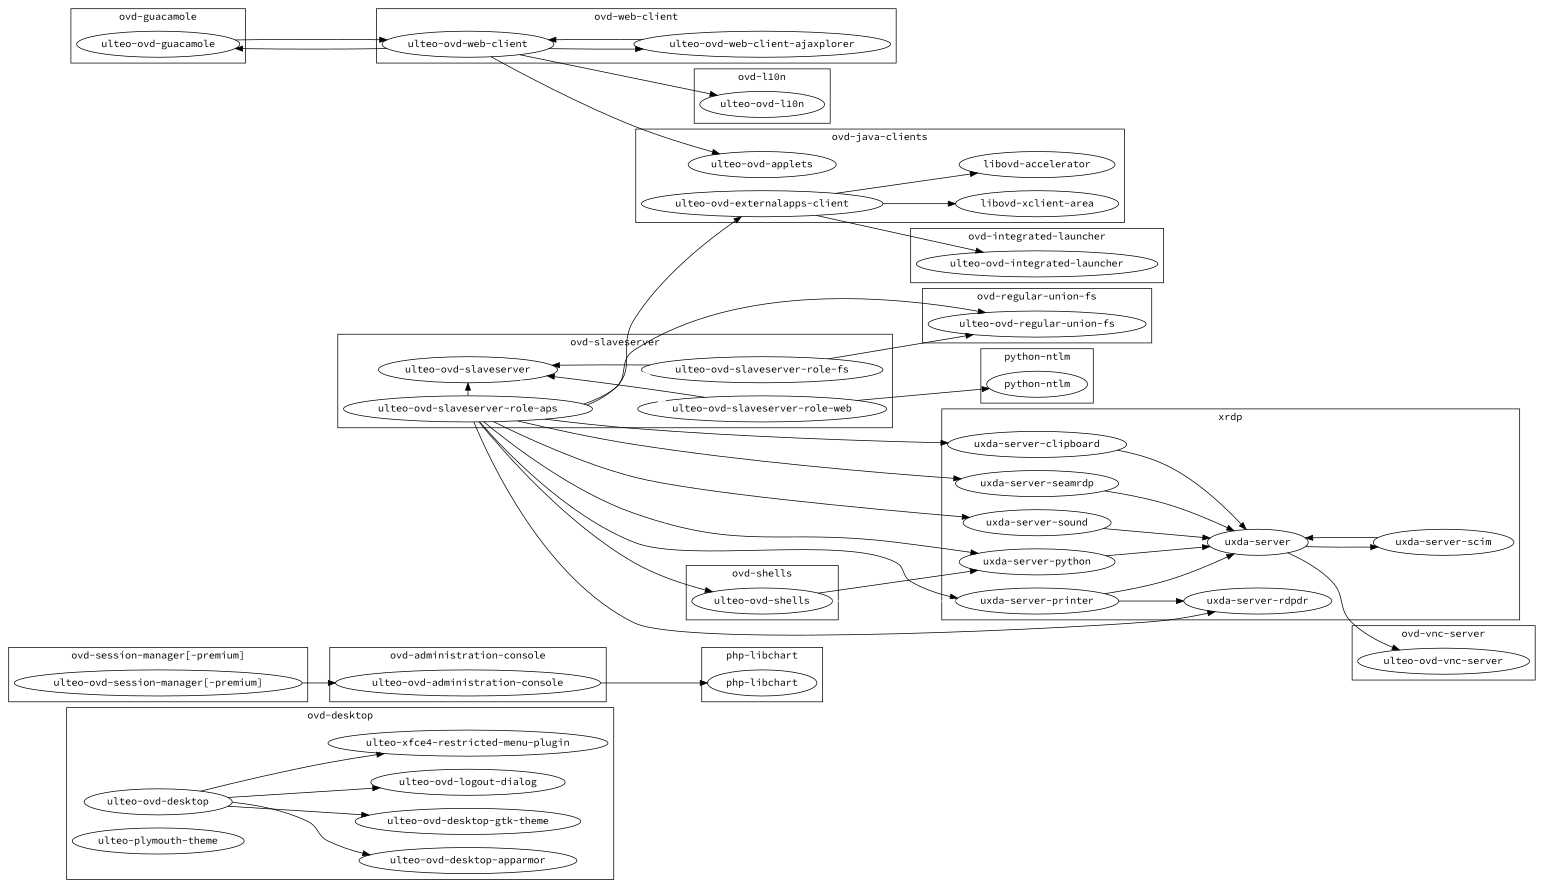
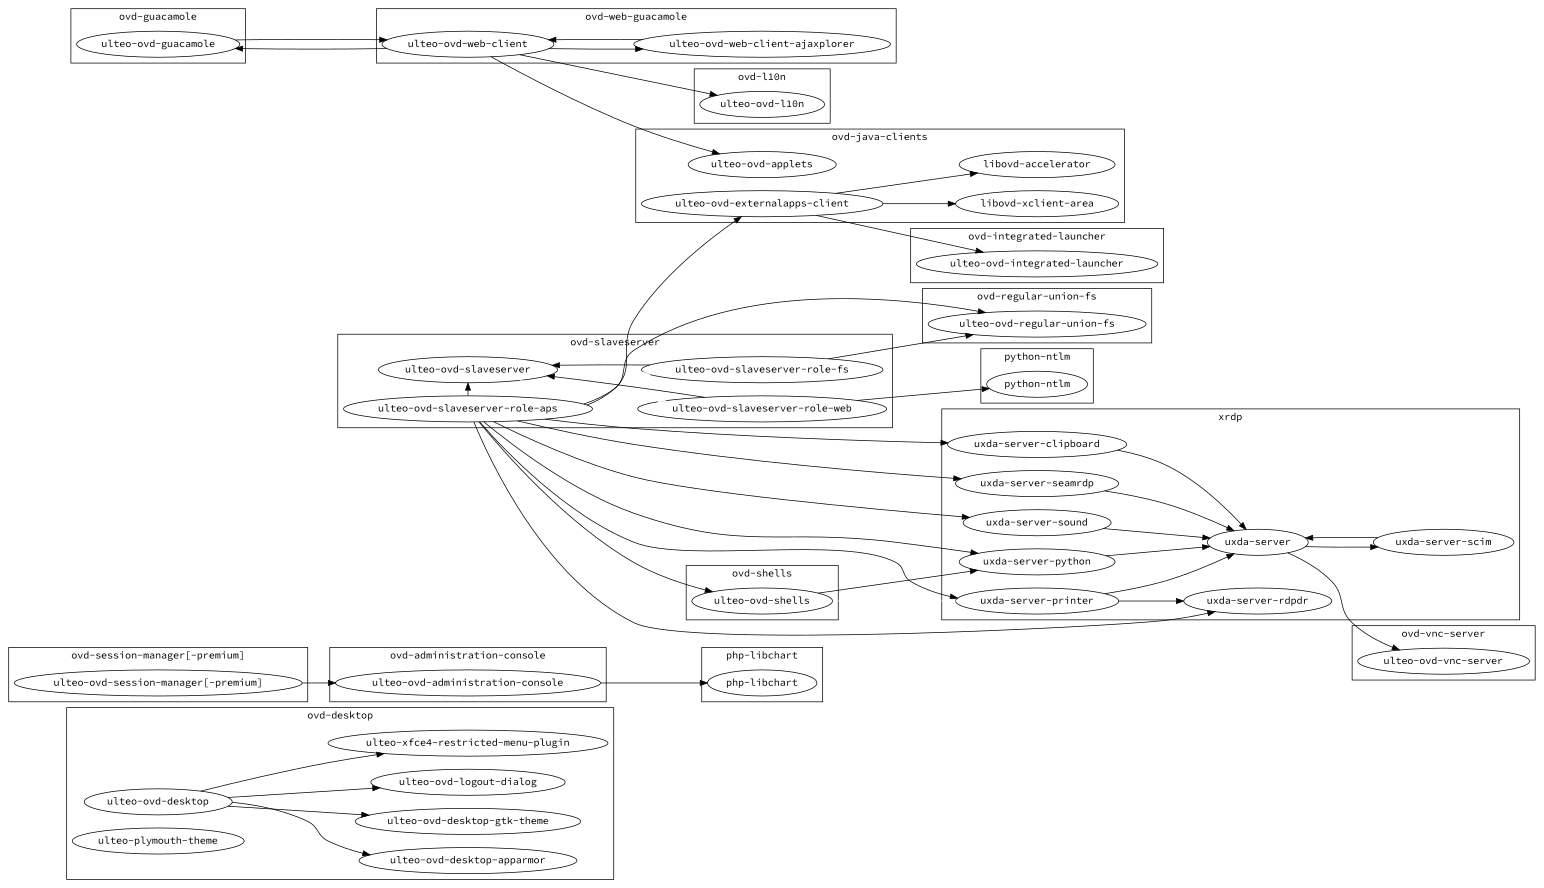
(636, 17) -> (636, 17)
